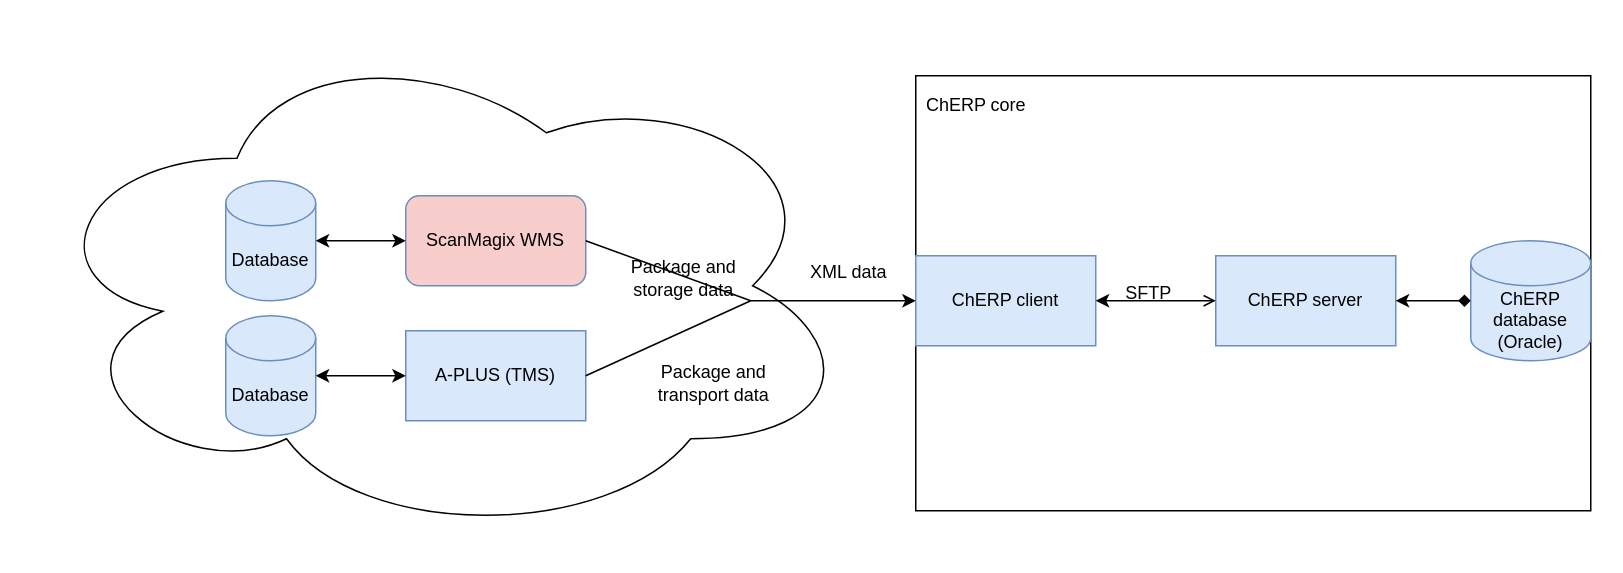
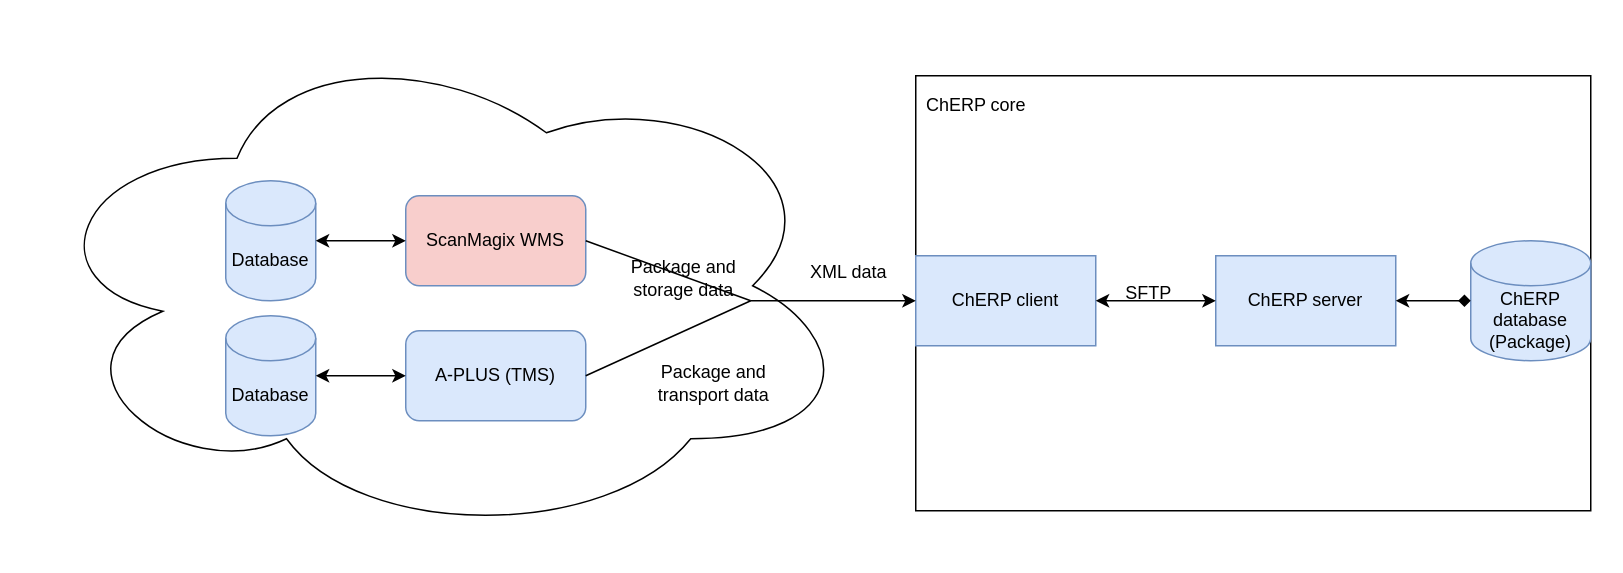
(1206, 301) -> (1204, 301)
(1531, 320) -> (1531, 320)
(496, 376) -> (496, 376)
